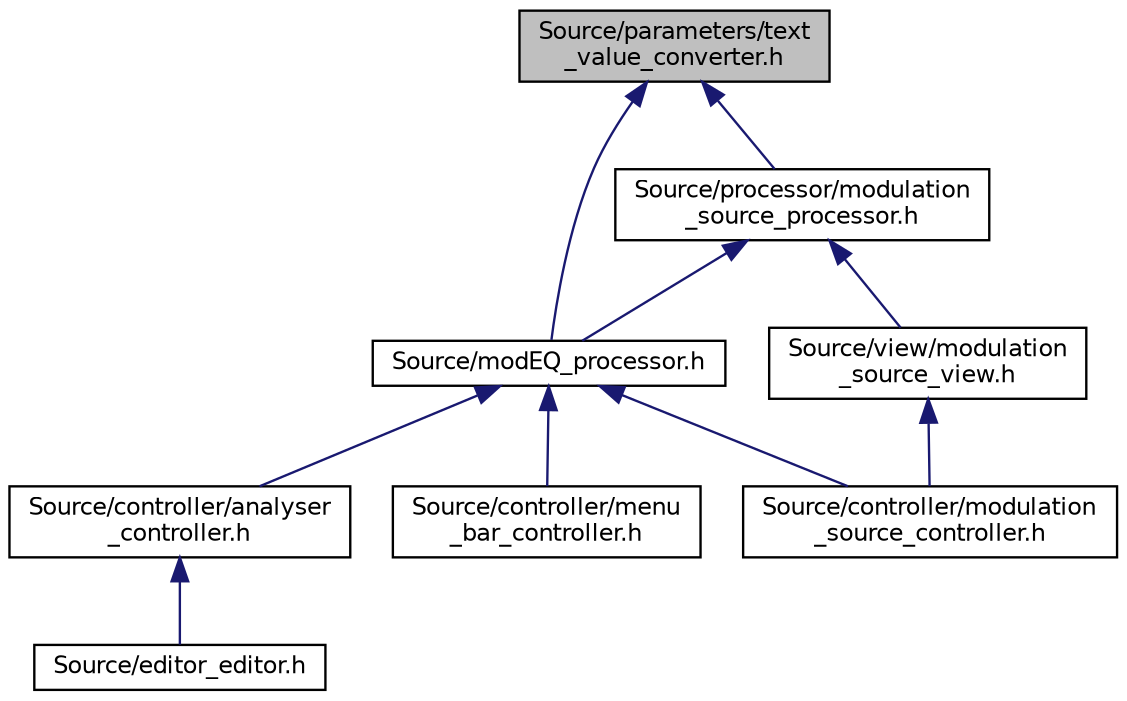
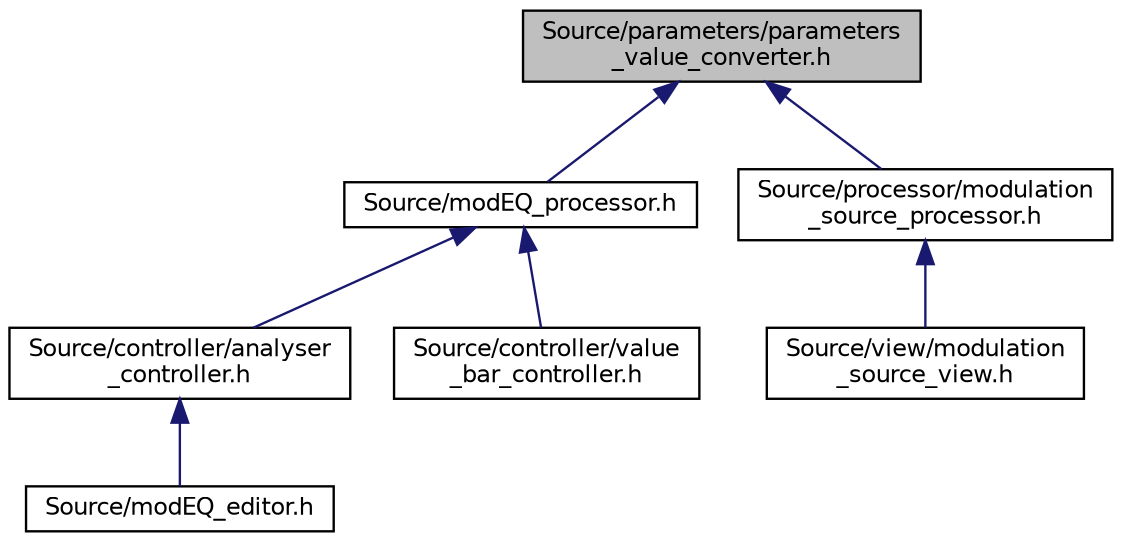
(674, 46) -> (722, 46)
(655, 297) -> none
(547, 522) -> (547, 363)
(930, 522) -> none
(180, 667) -> (180, 509)
